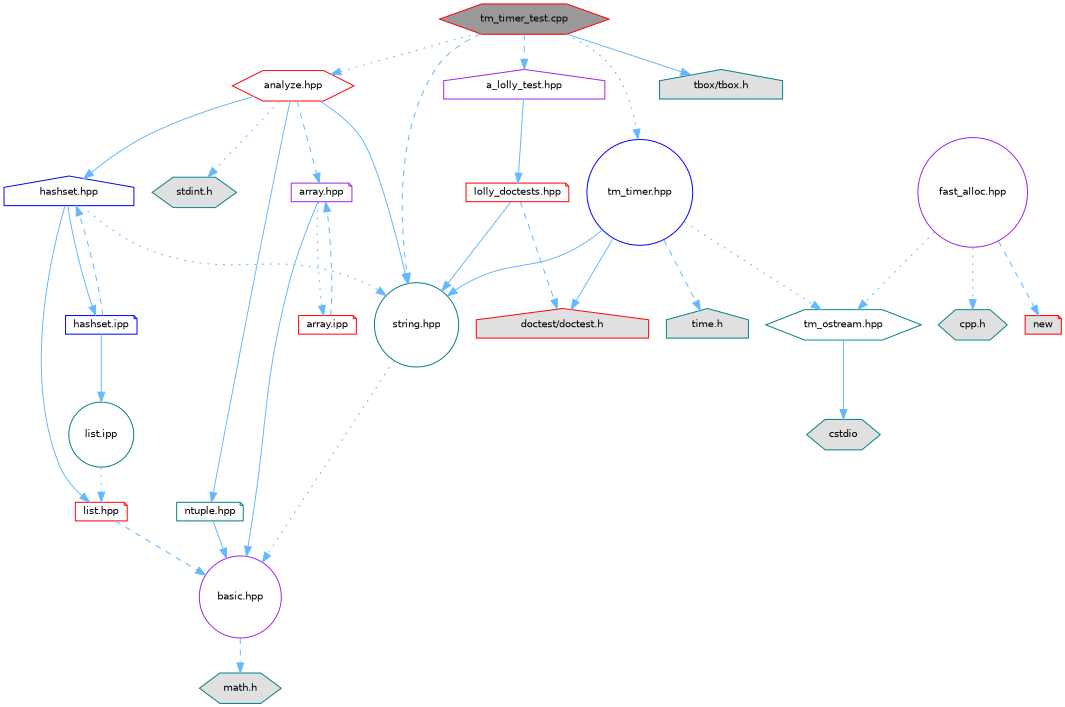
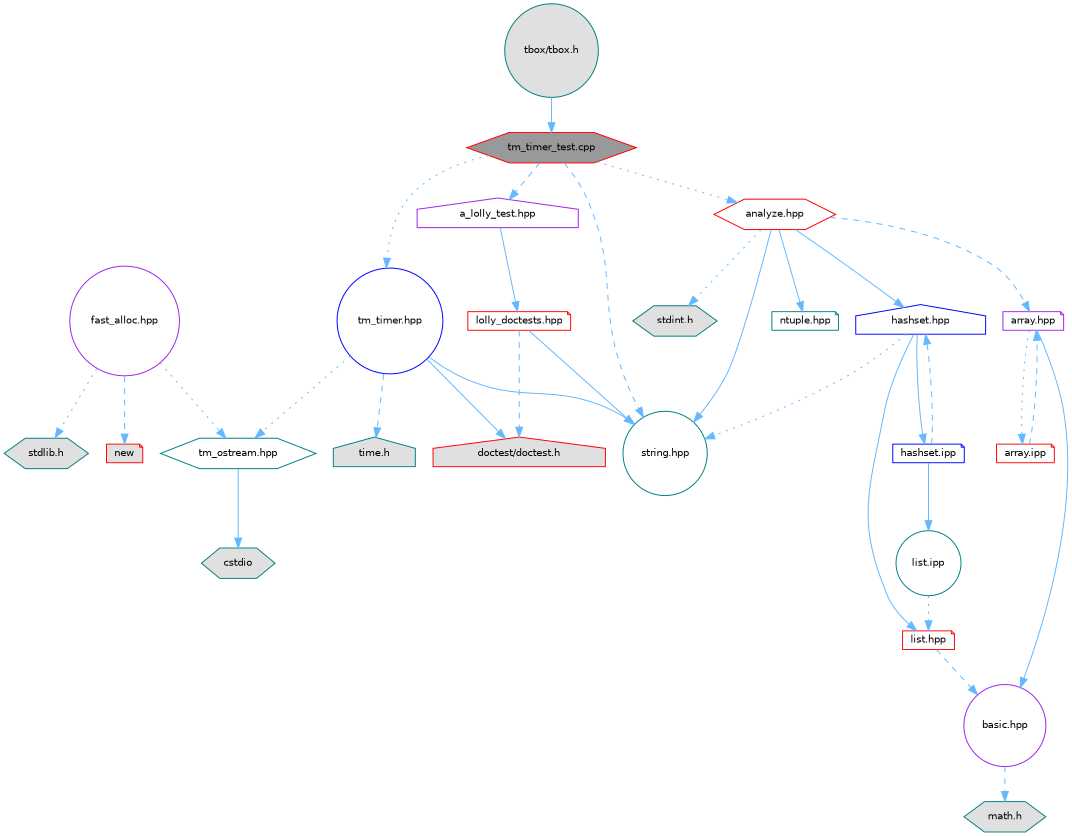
(624, 53) -> (552, 110)
(721, 86) -> (552, 51)
(973, 325) -> (46, 453)
(331, 457) -> none
(218, 535) -> none
